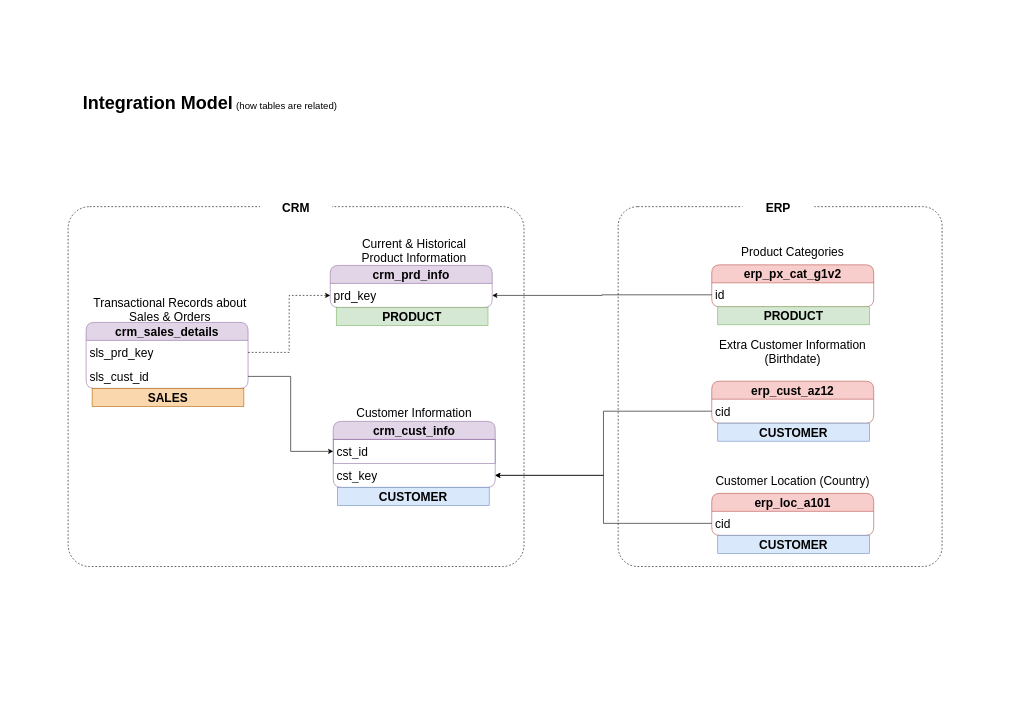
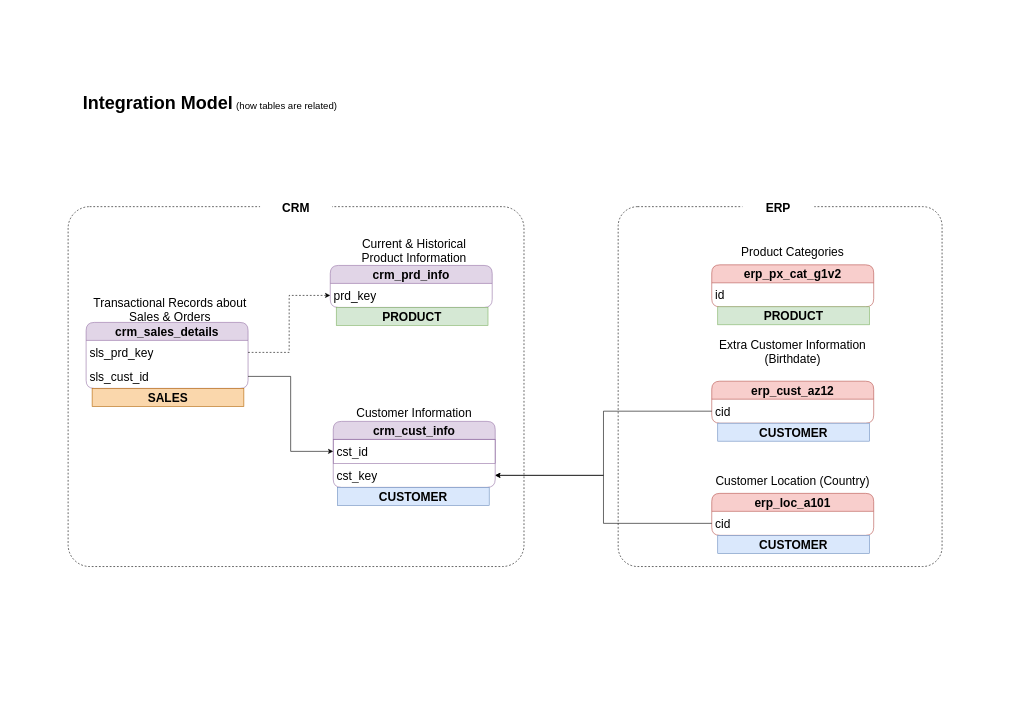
(551, 296) -> none
